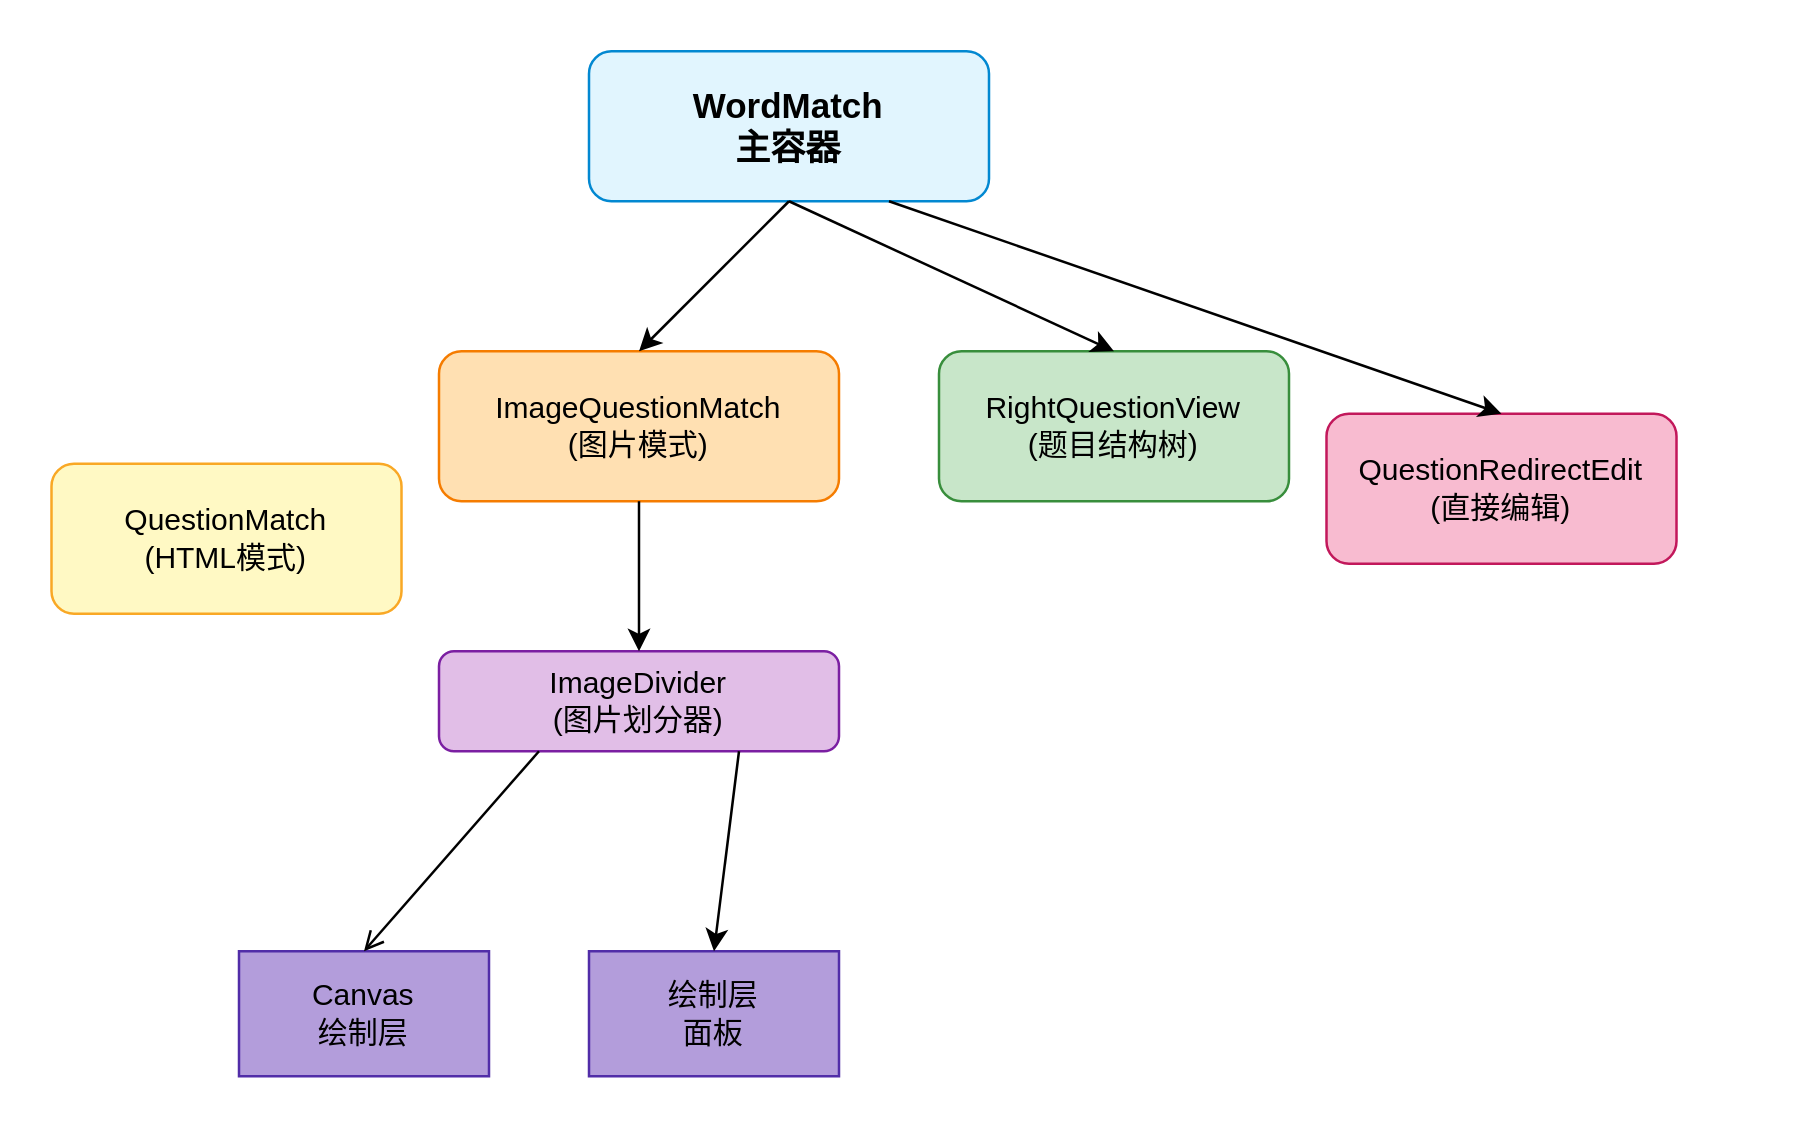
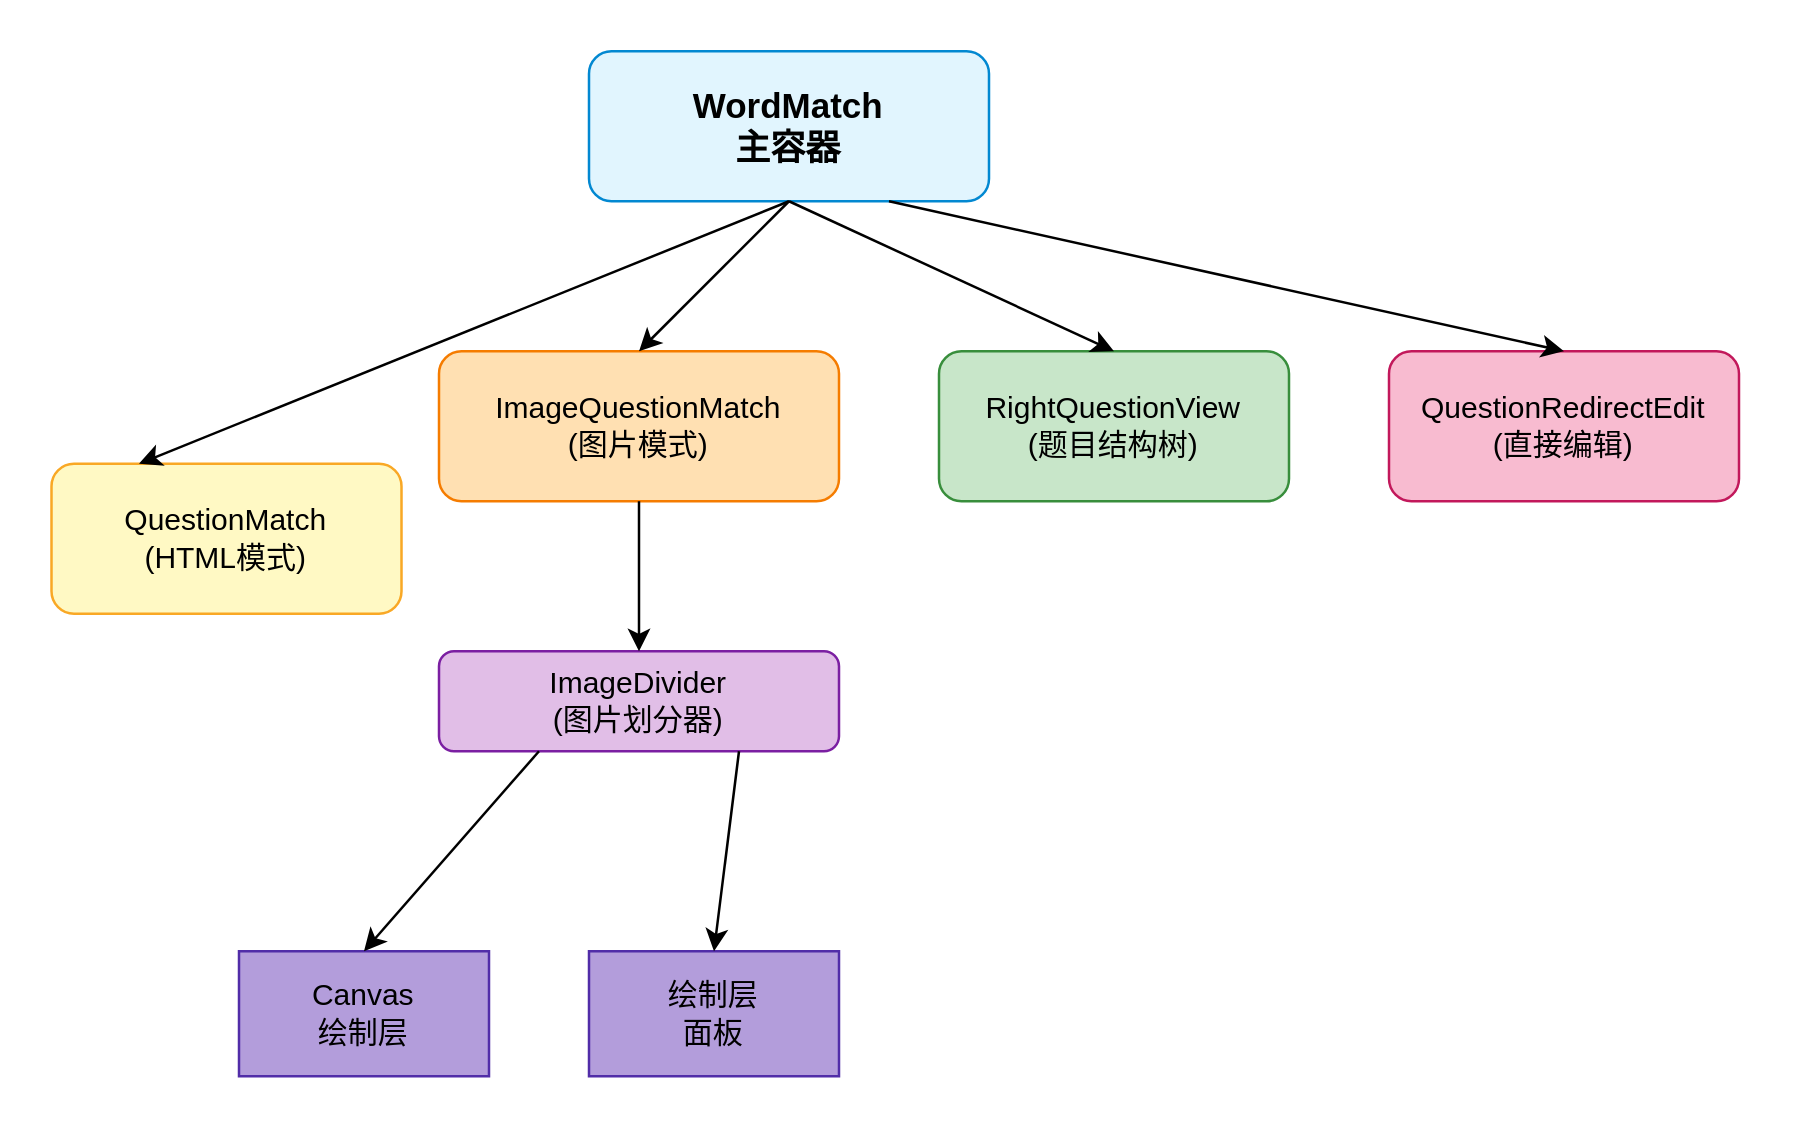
none -> (465, 332)
(1501, 489) -> (1564, 426)
(373, 941) -> (376, 938)
